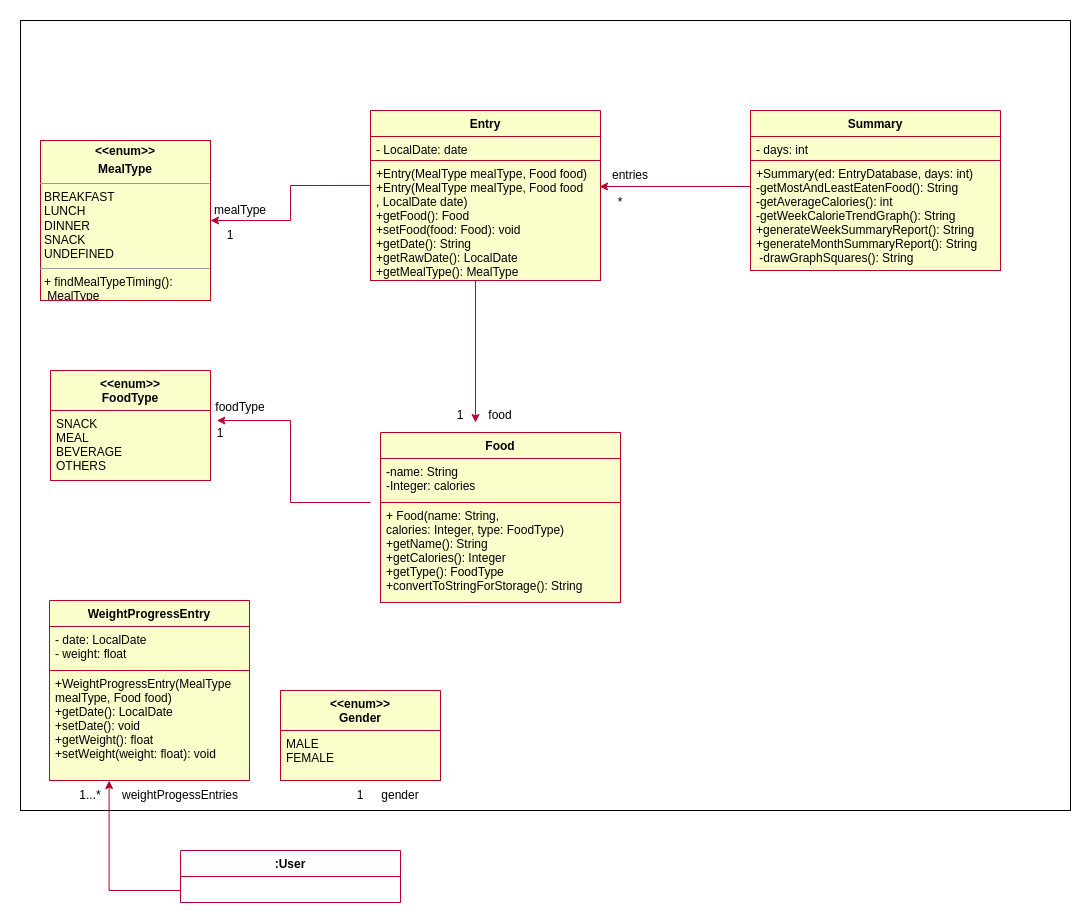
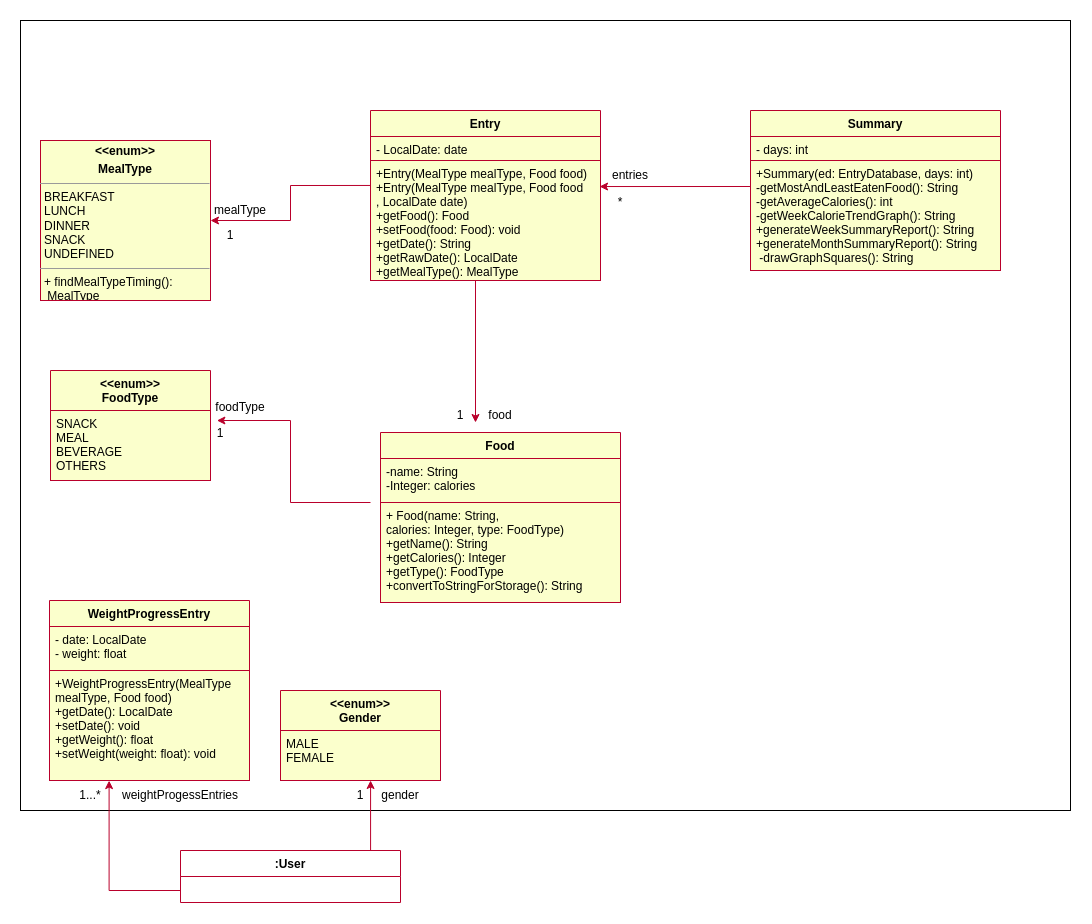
none -> (371, 818)
